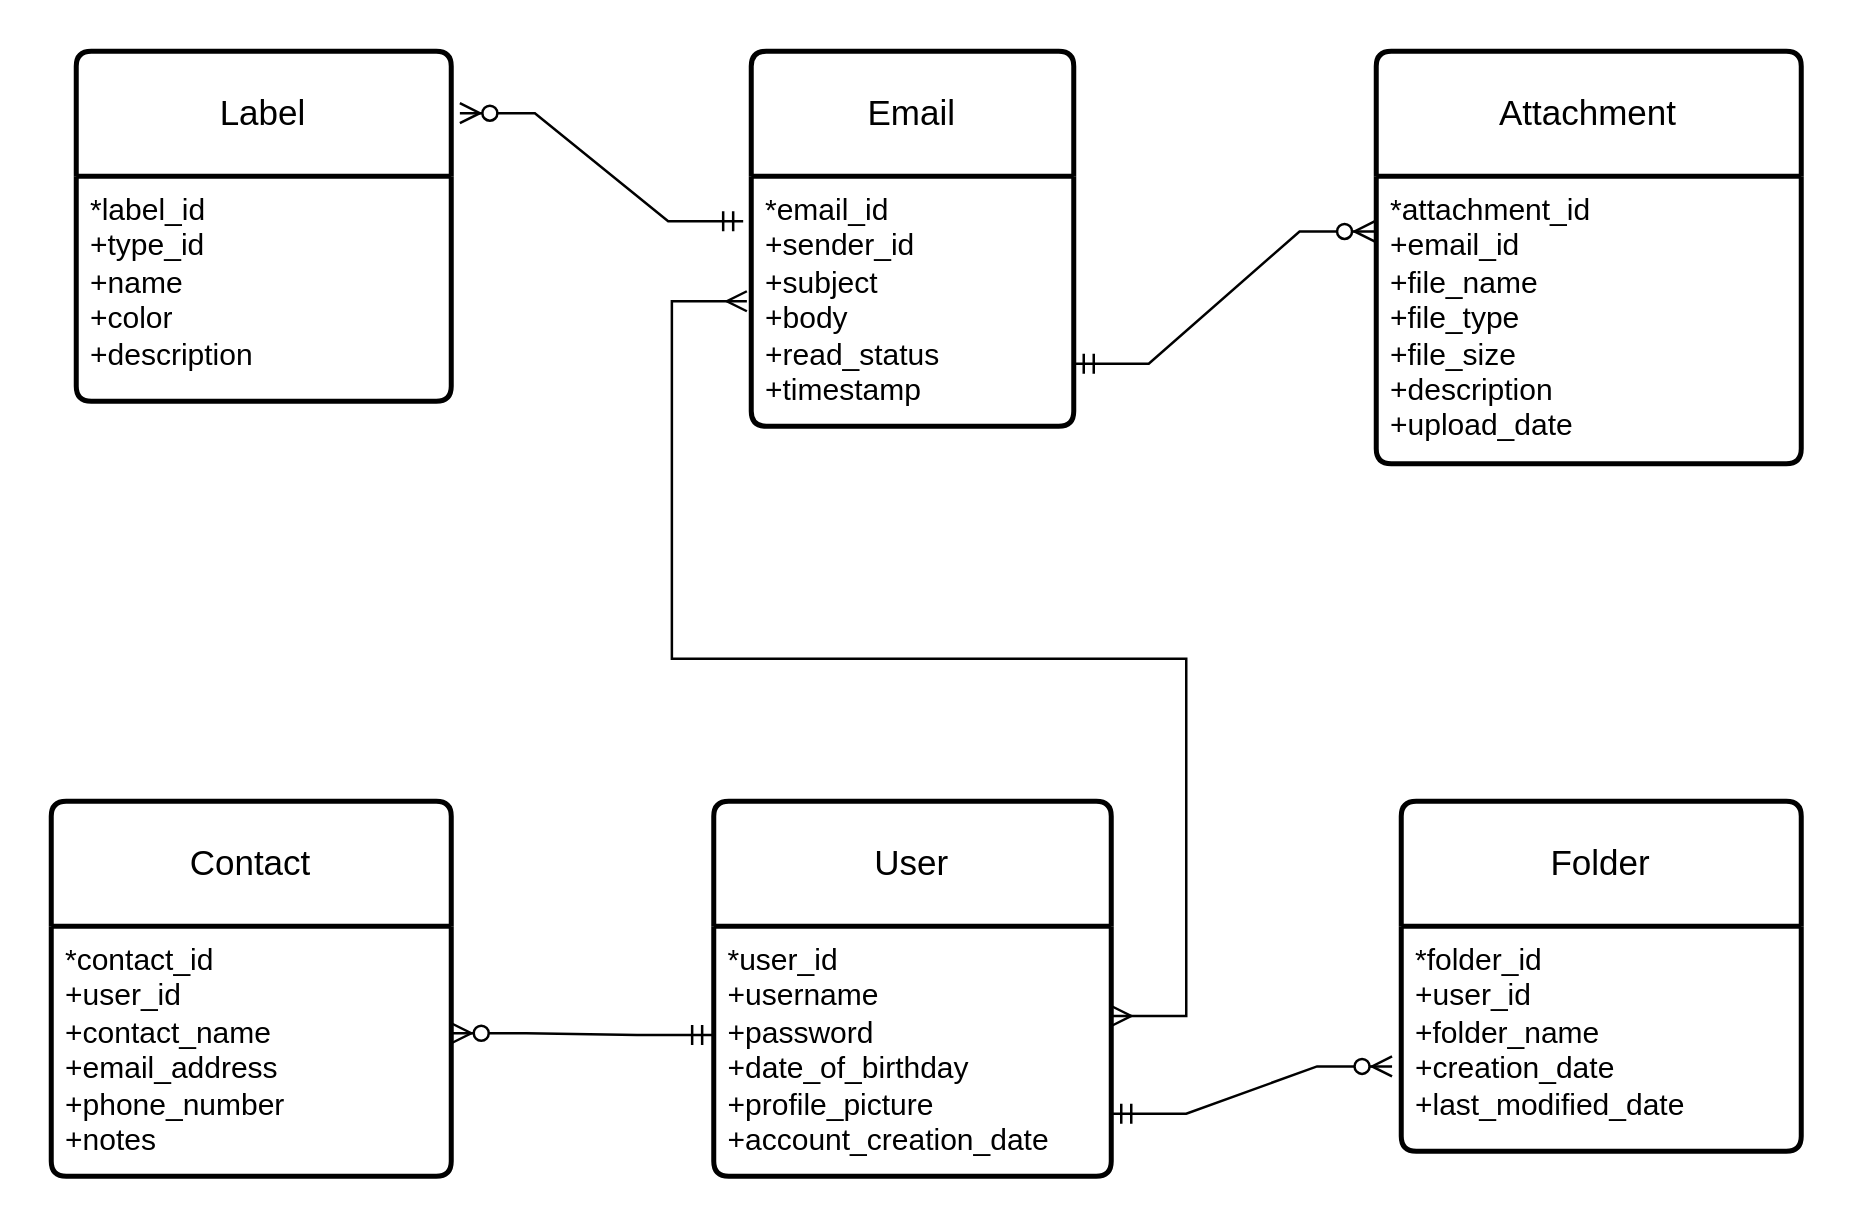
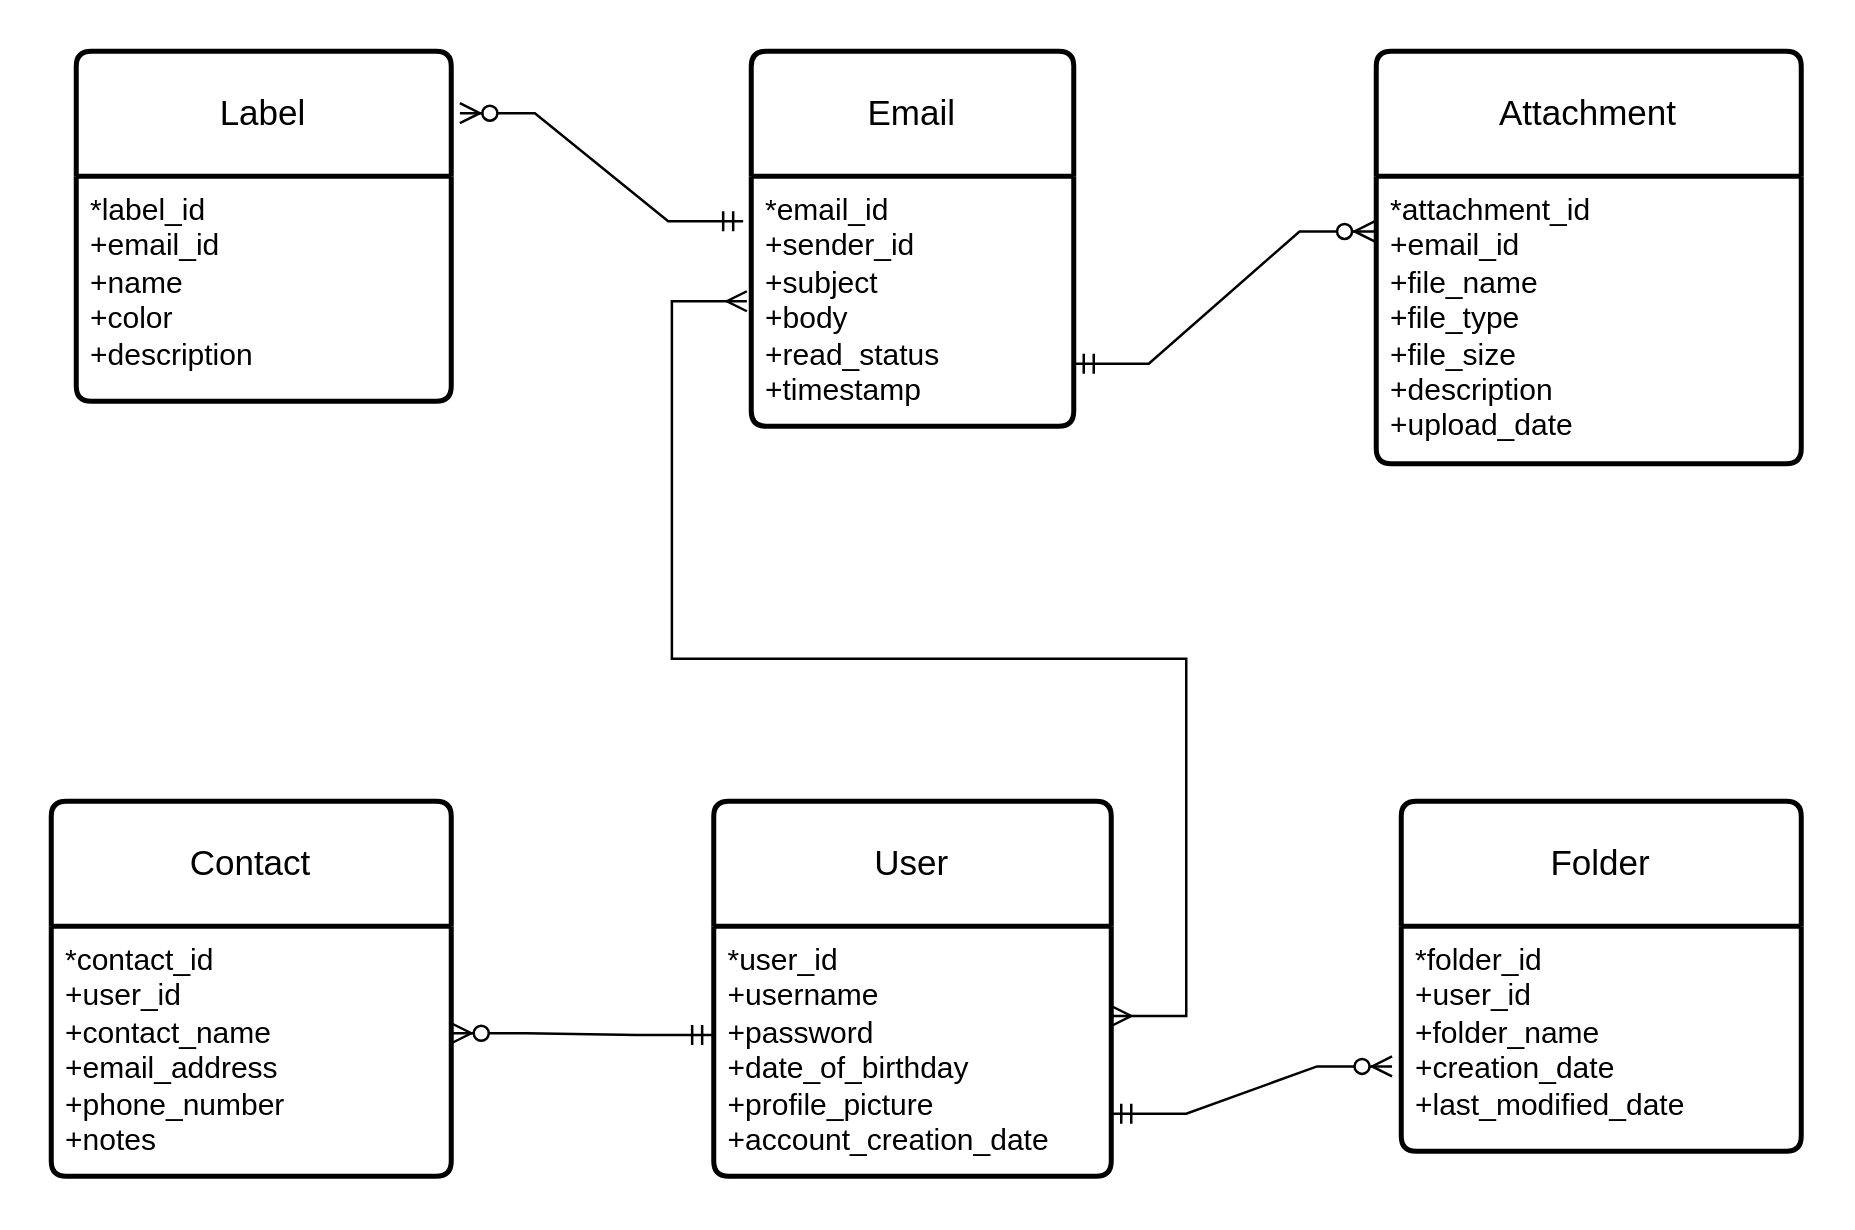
(184, 284) -> (184, 284)
